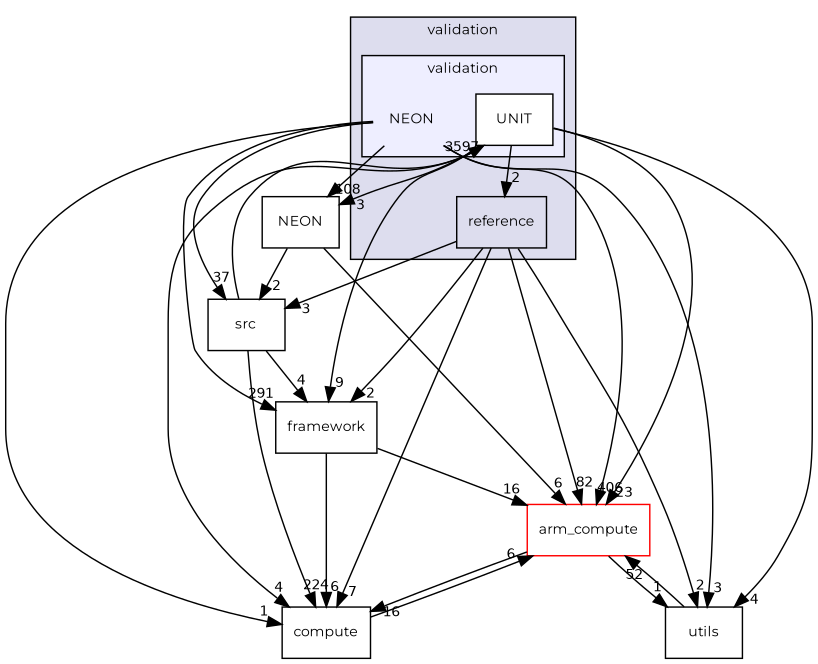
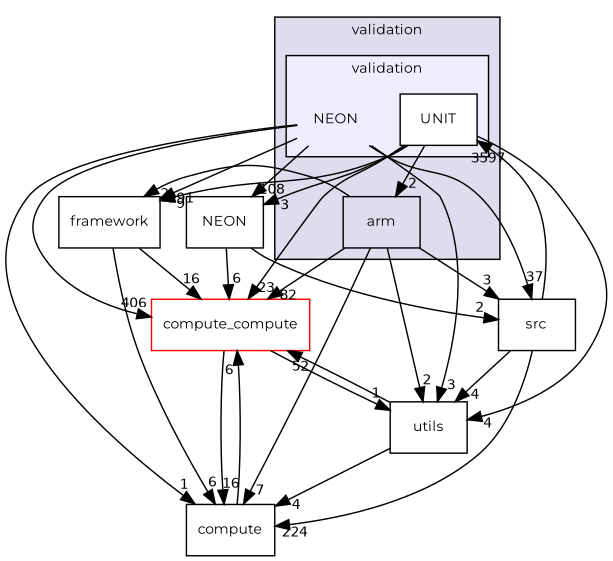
(502, 222) -> (382, 222)
(172, 273) -> (339, 474)
(282, 371) -> (488, 371)
(589, 530) -> (231, 325)
